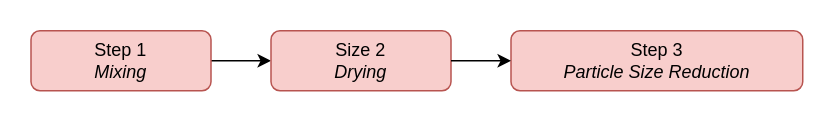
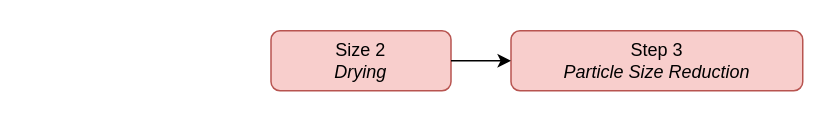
(121, 61) -> none
(236, 61) -> none
